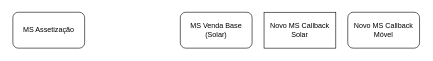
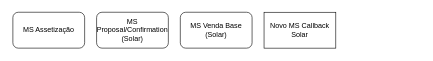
none -> (132, 30)
(384, 30) -> none
